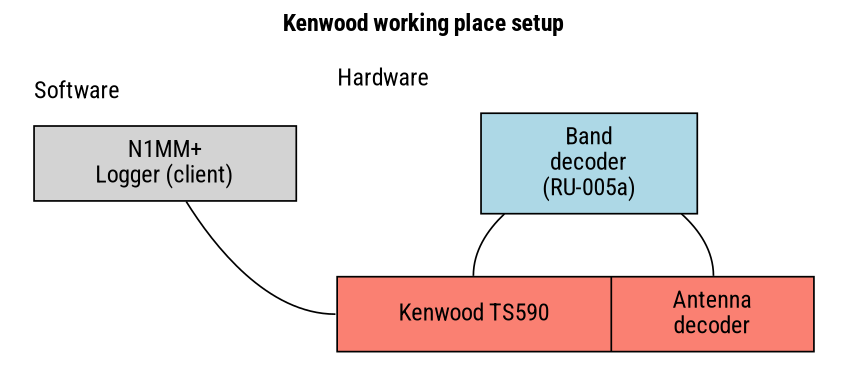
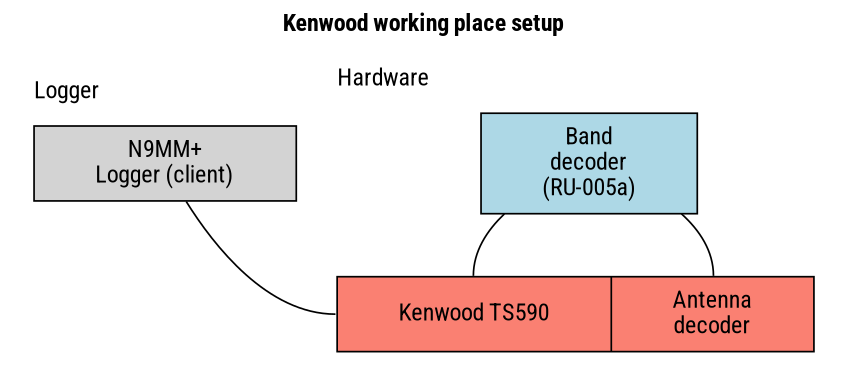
(77, 92) -> (67, 92)
(165, 163) -> (165, 163)
